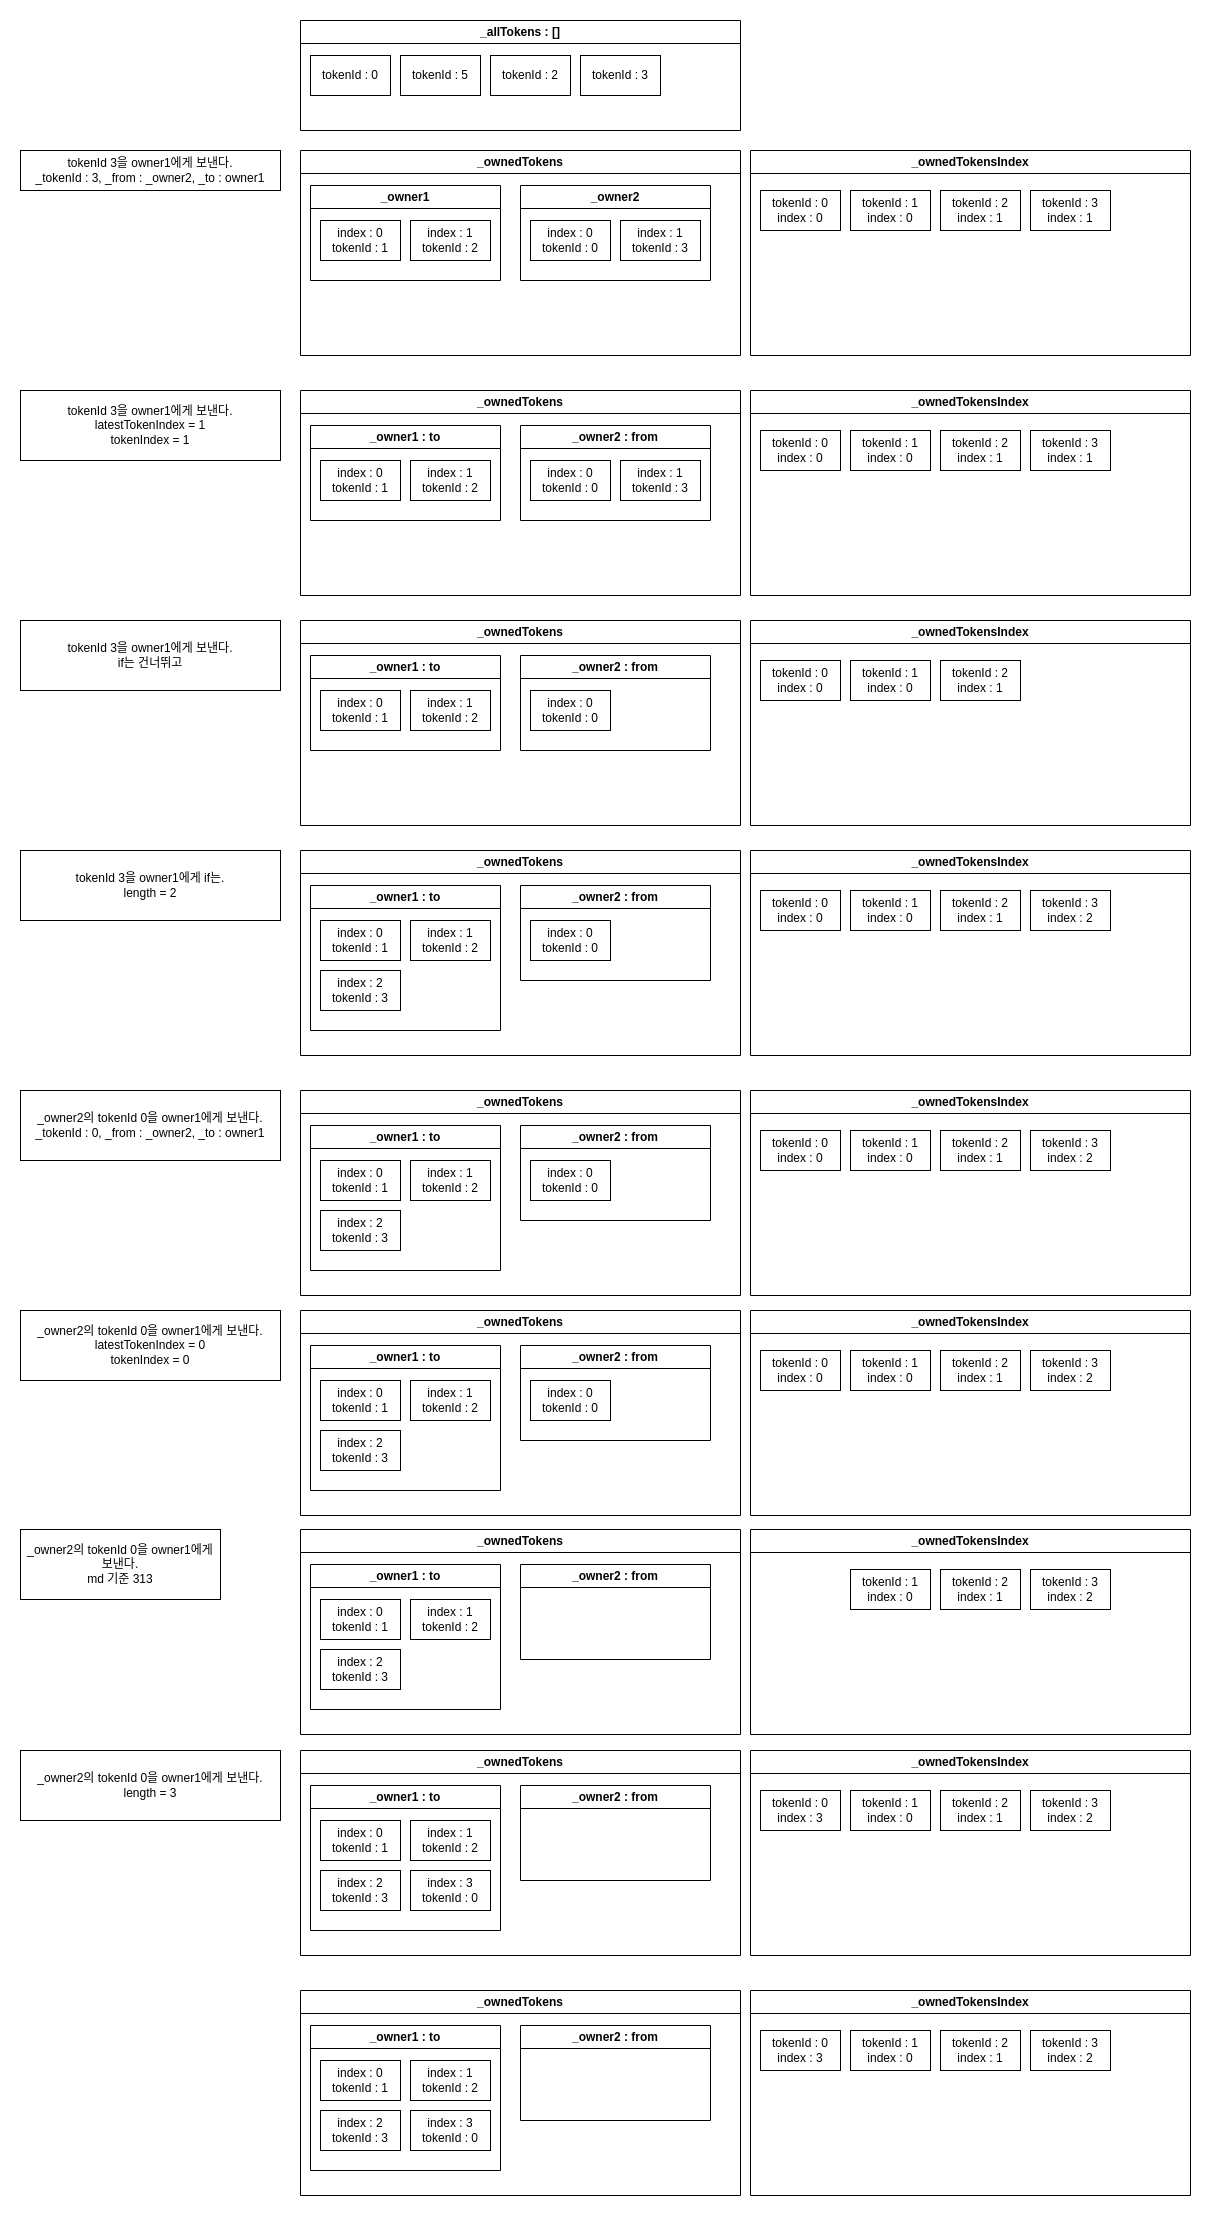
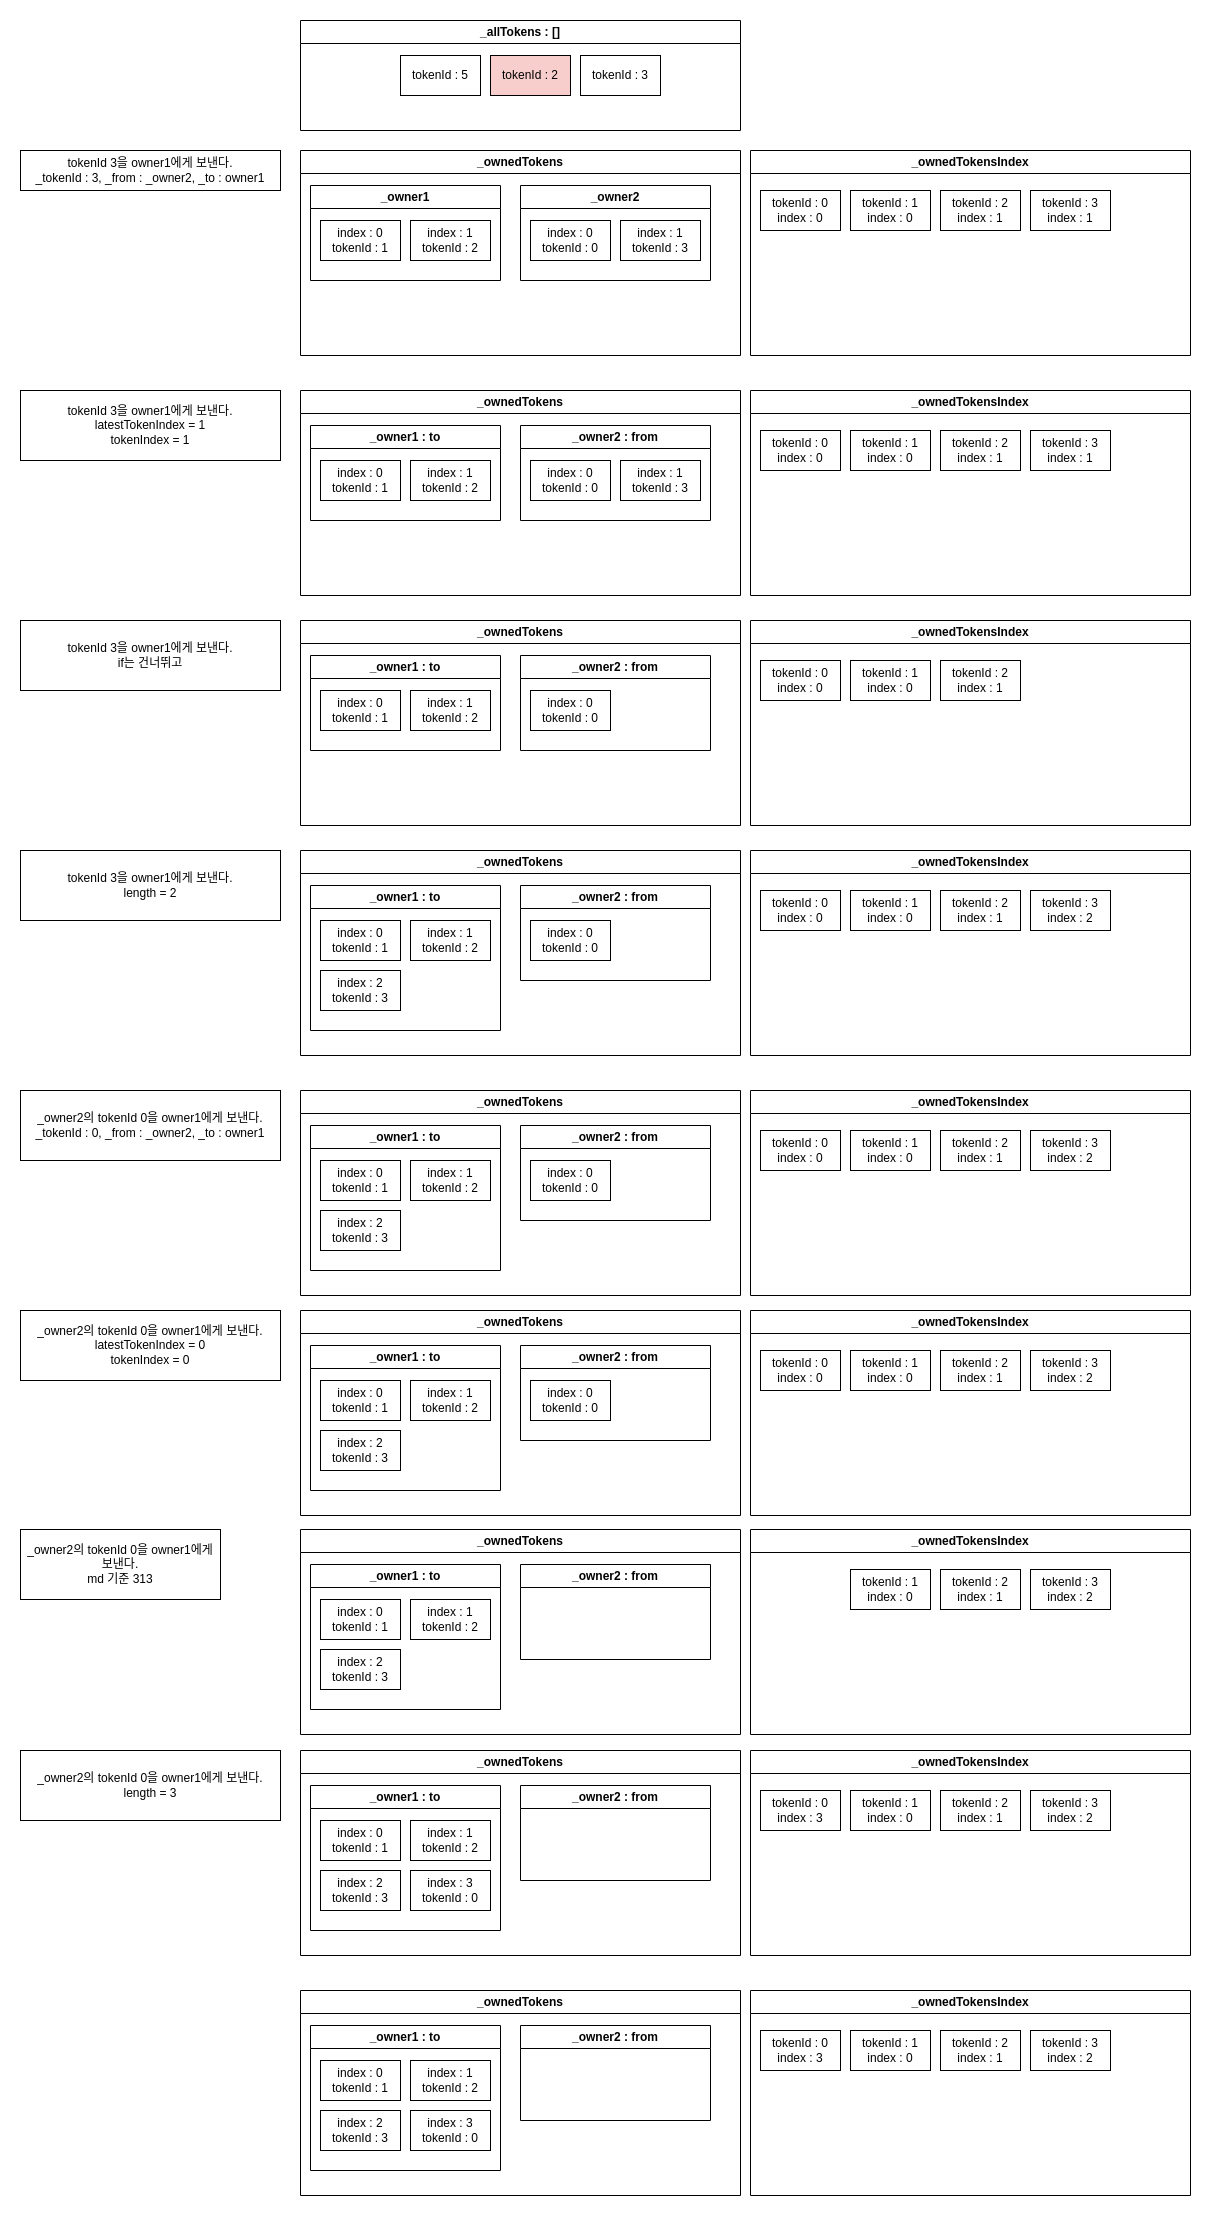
(351, 76) -> none
(531, 76) -> (531, 76)
(151, 886) -> (151, 886)
